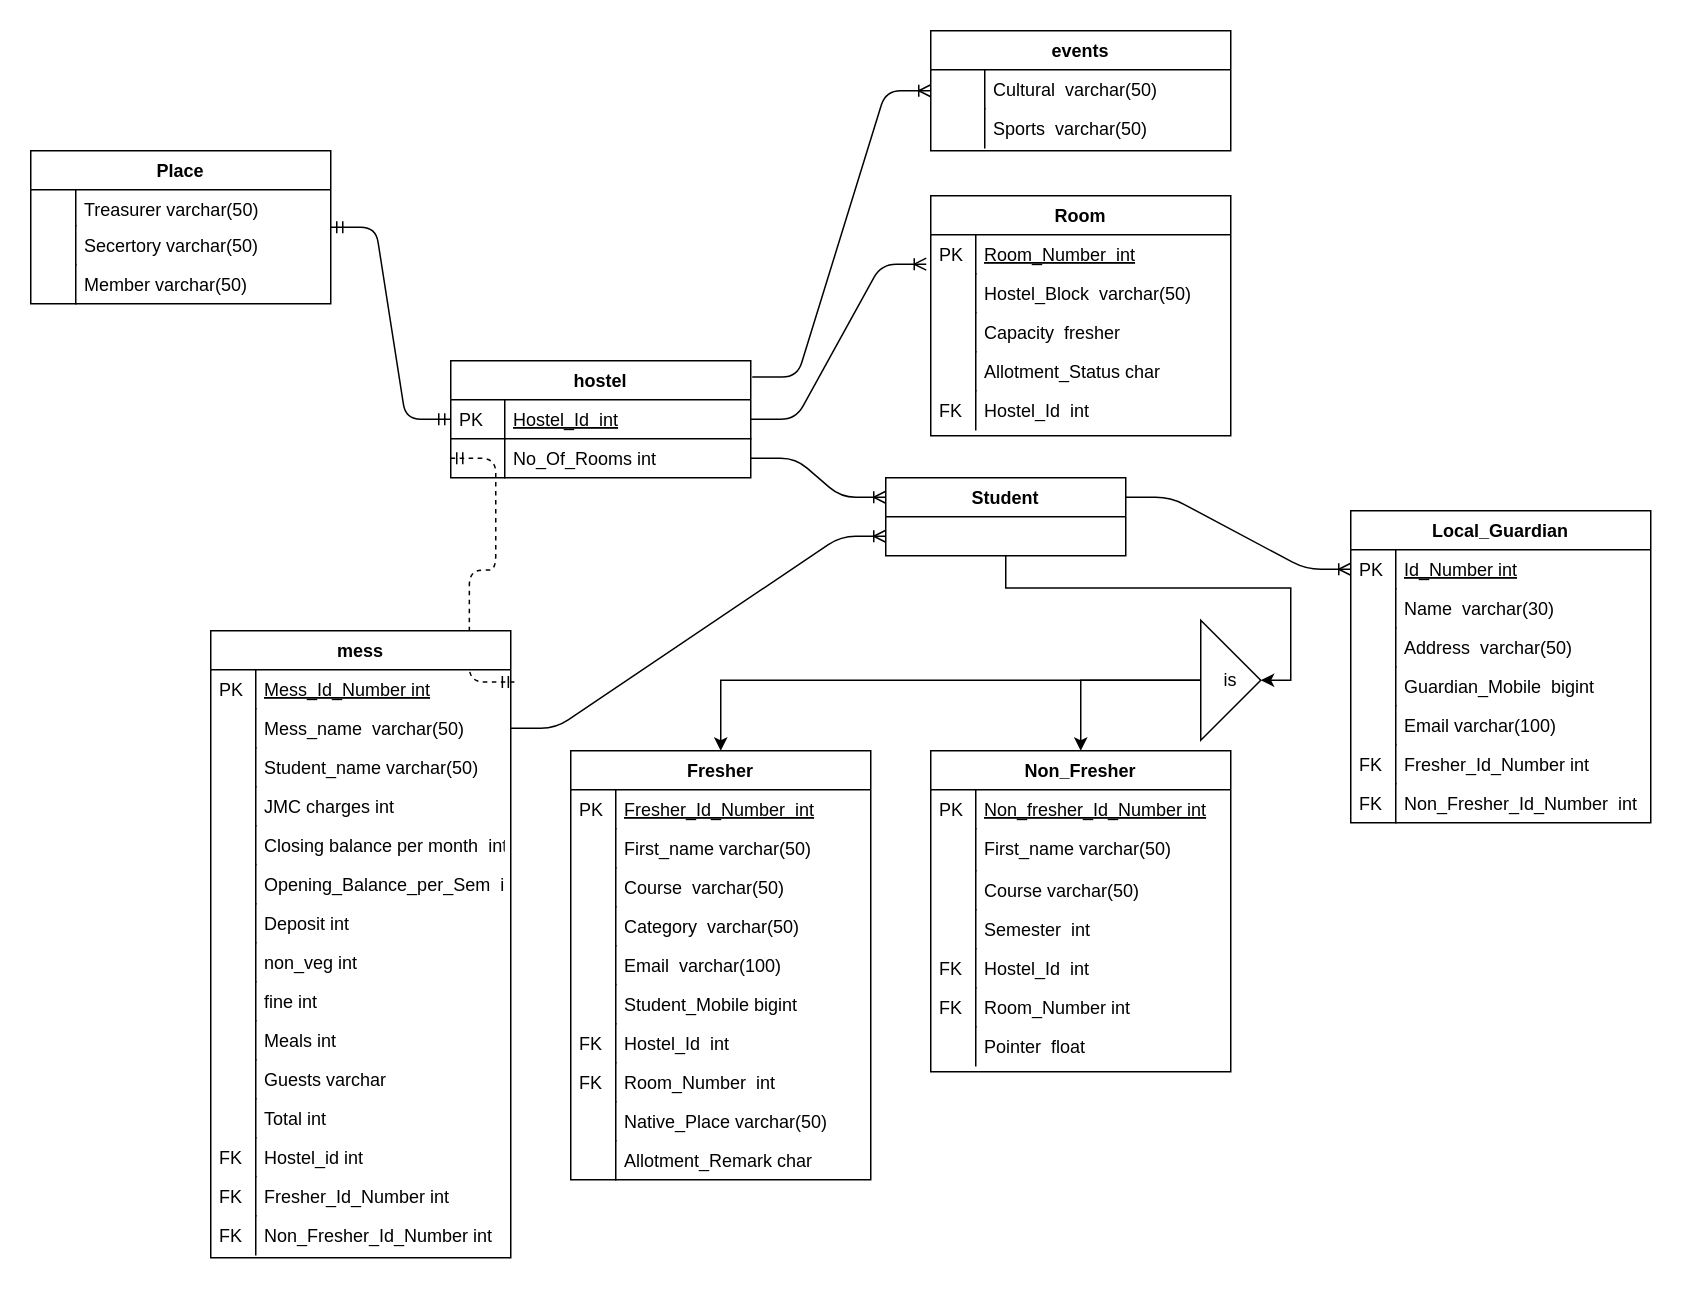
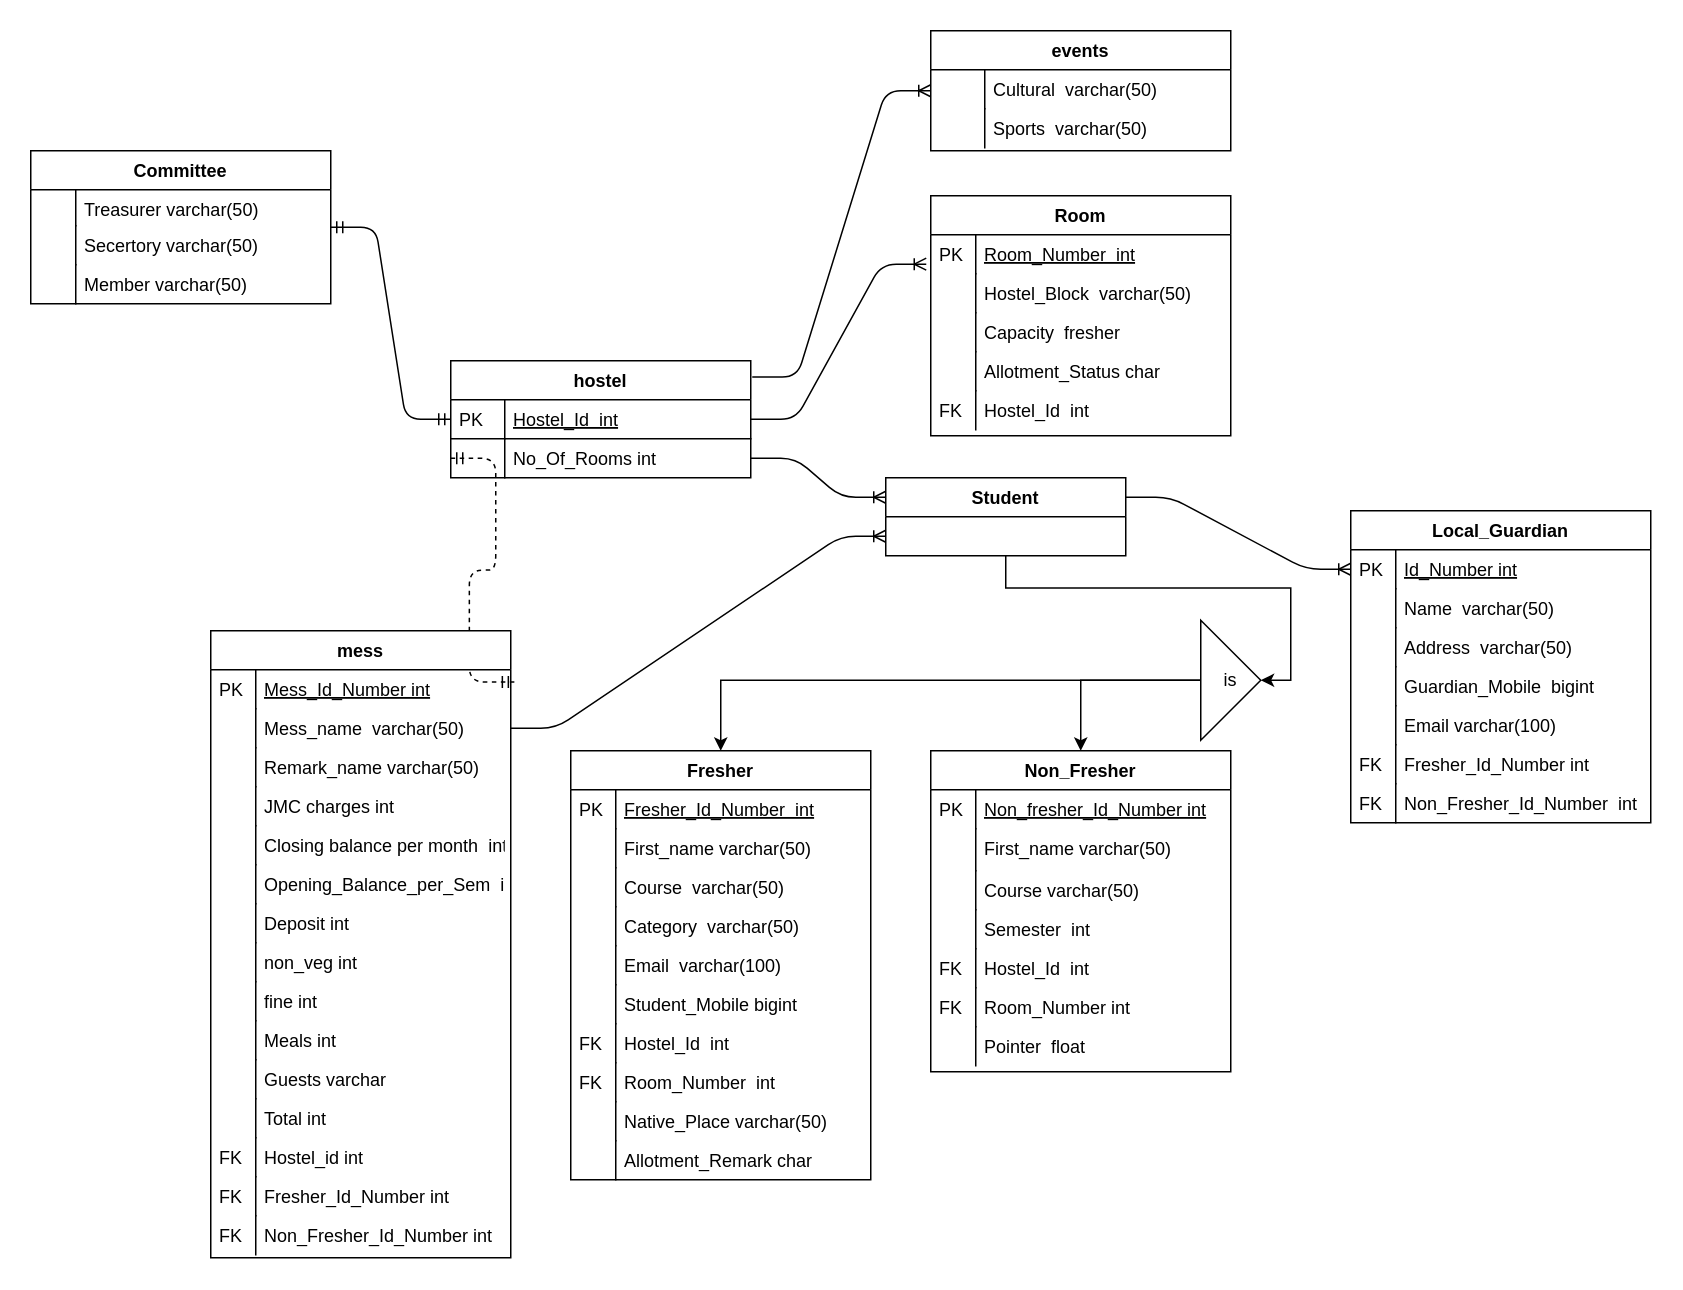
(180, 171) -> (180, 171)
(1487, 609) -> (1487, 609)
(383, 768) -> (378, 768)
